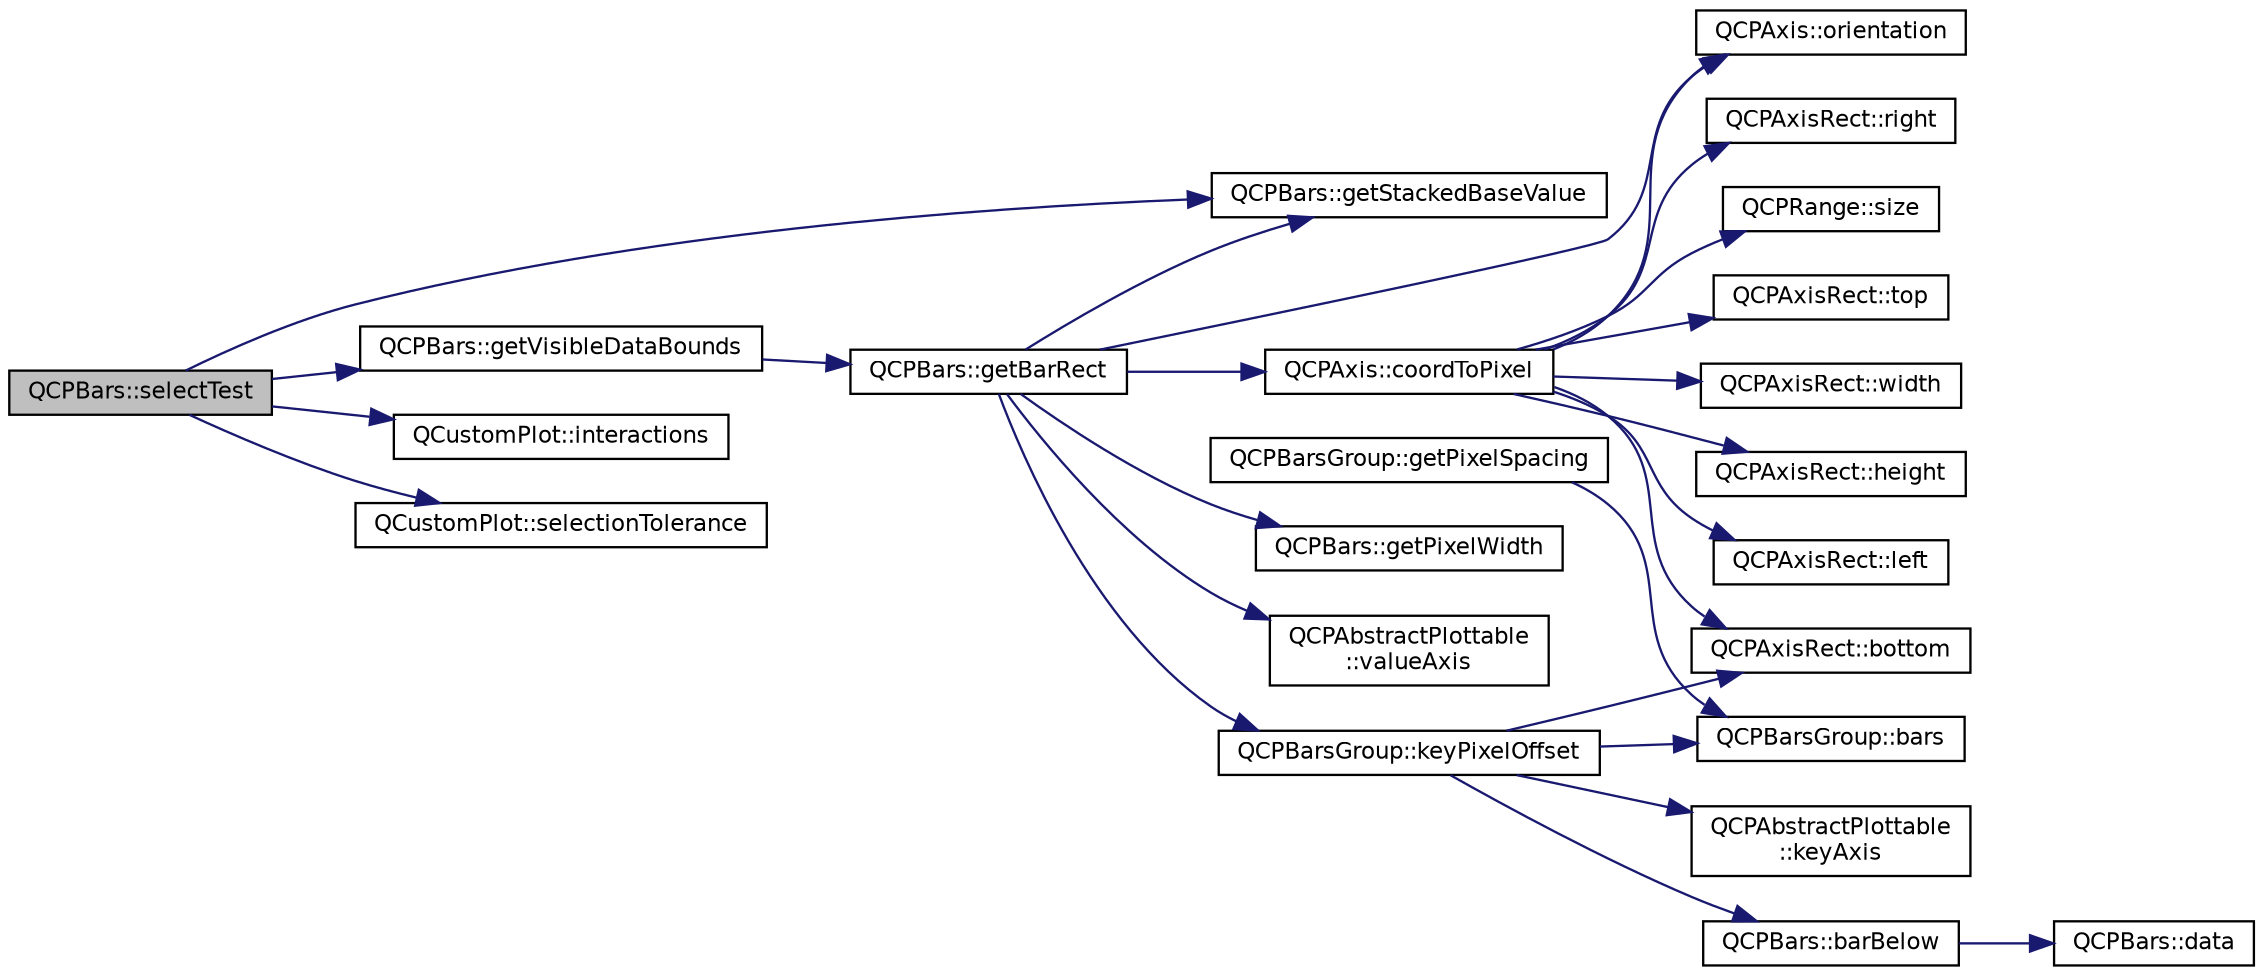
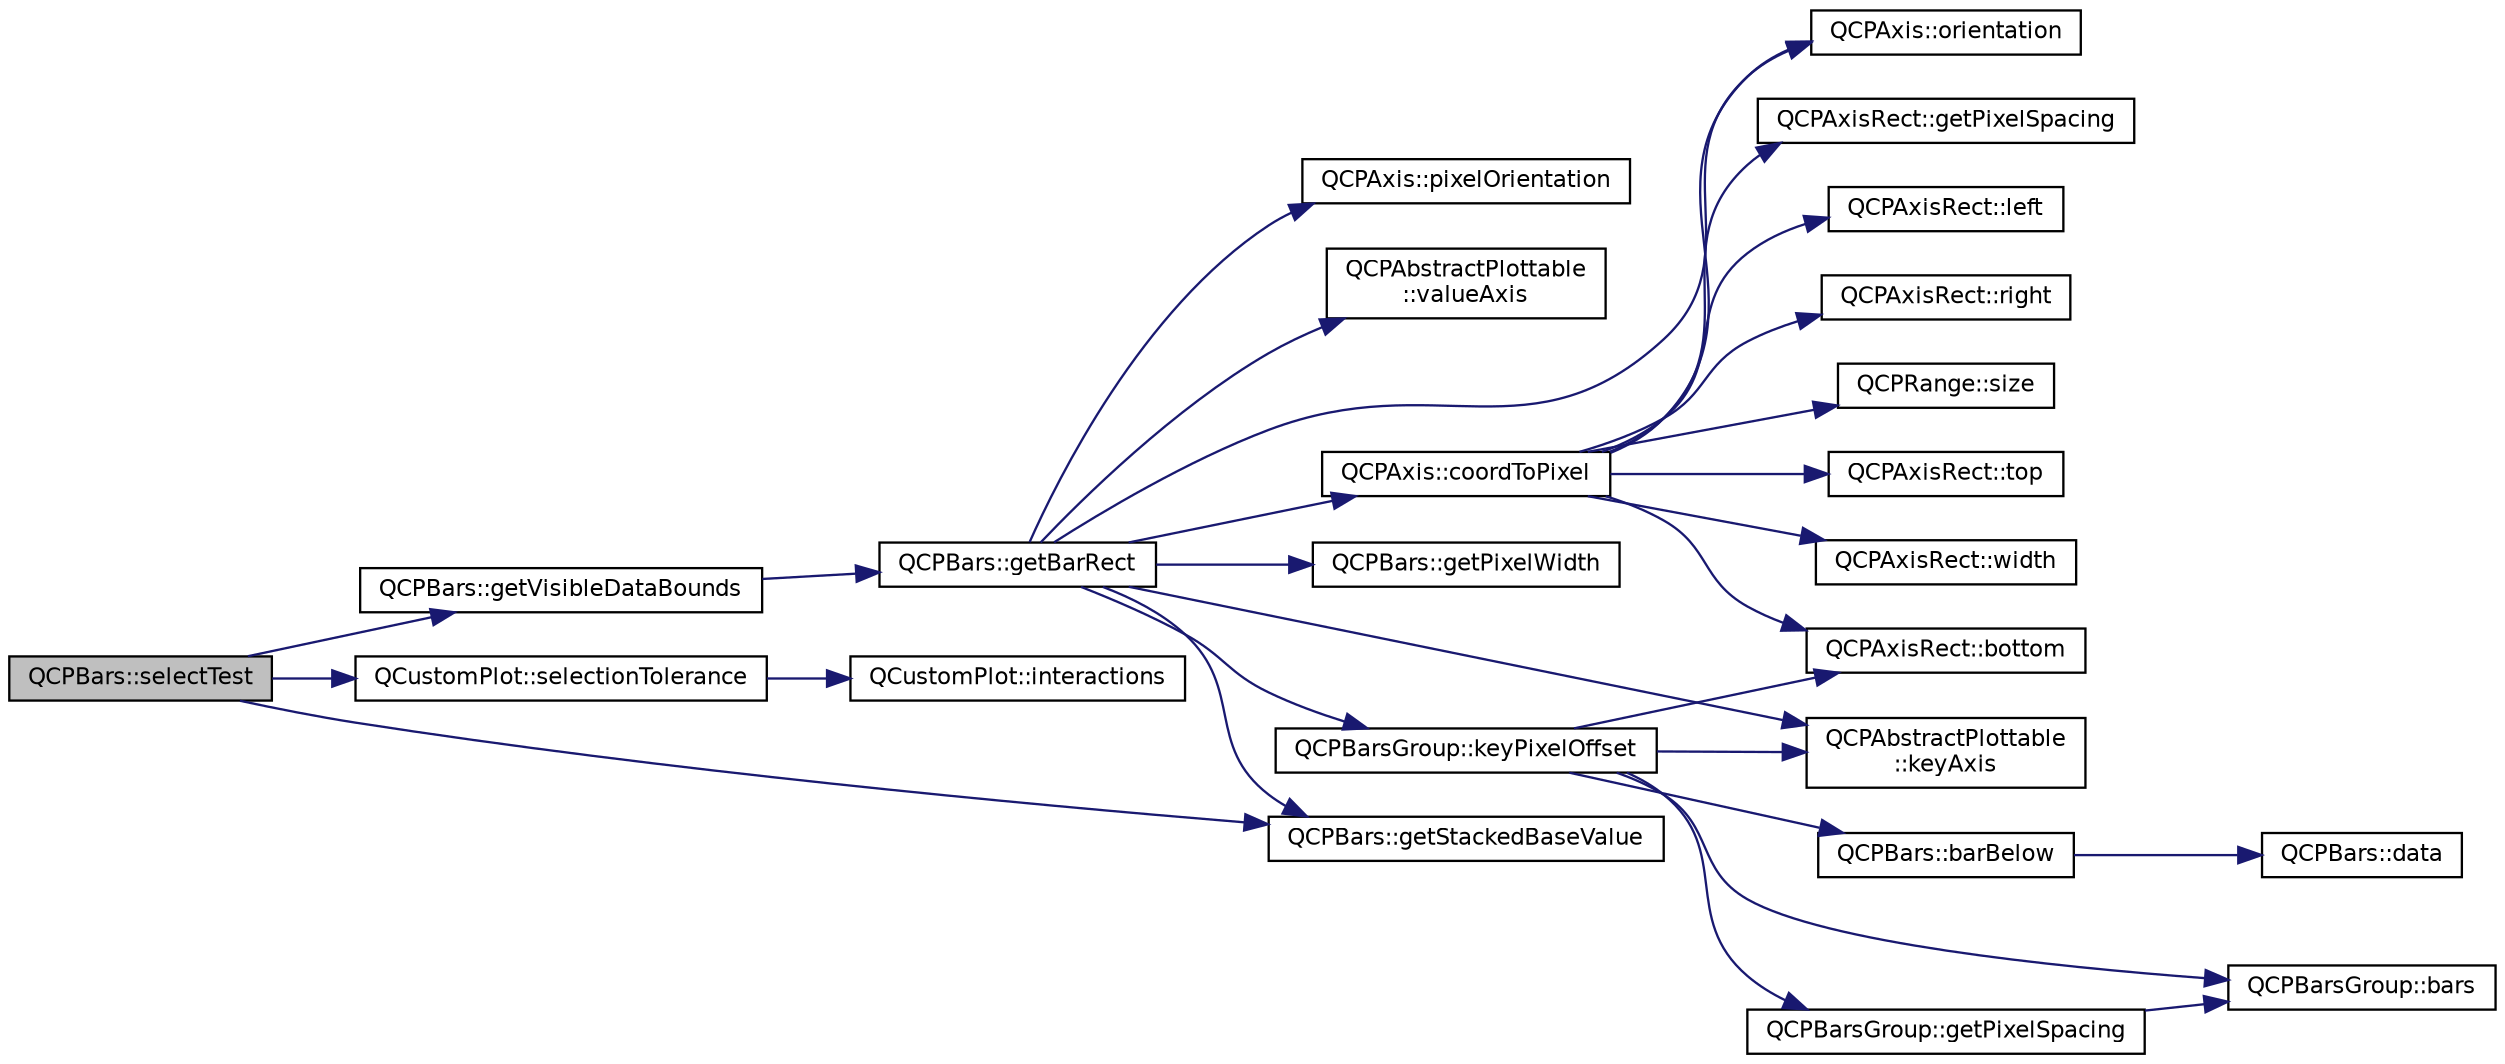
none -> (1466, 181)
(321, 412) -> (797, 678)
(1831, 474) -> (1946, 121)
none -> (1456, 653)
none -> (1706, 886)
